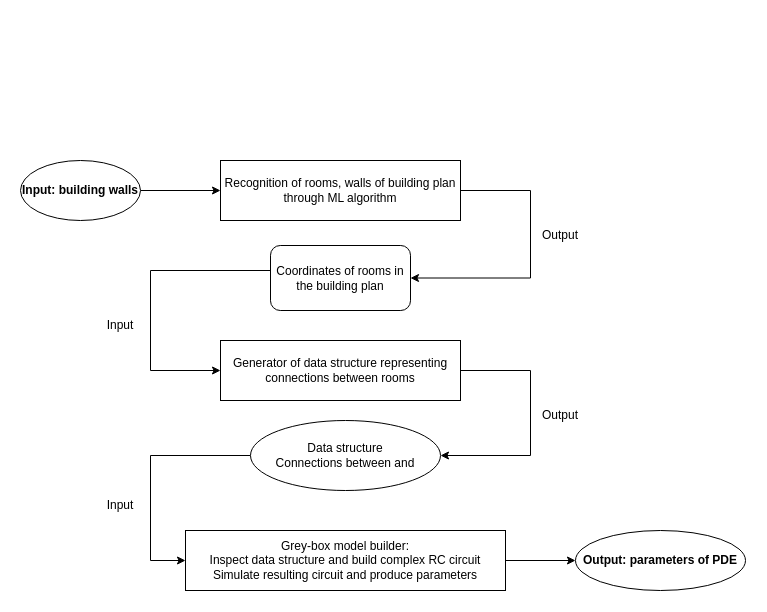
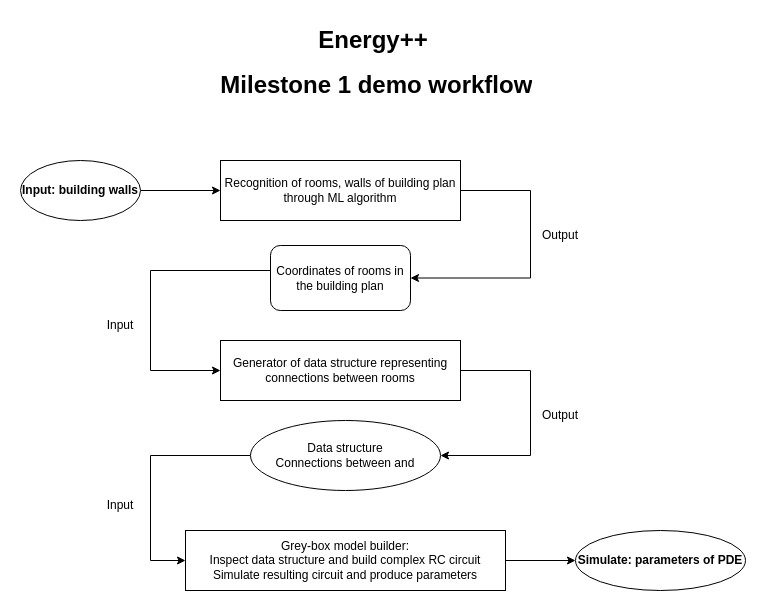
none -> (374, 71)
(661, 561) -> (661, 561)
